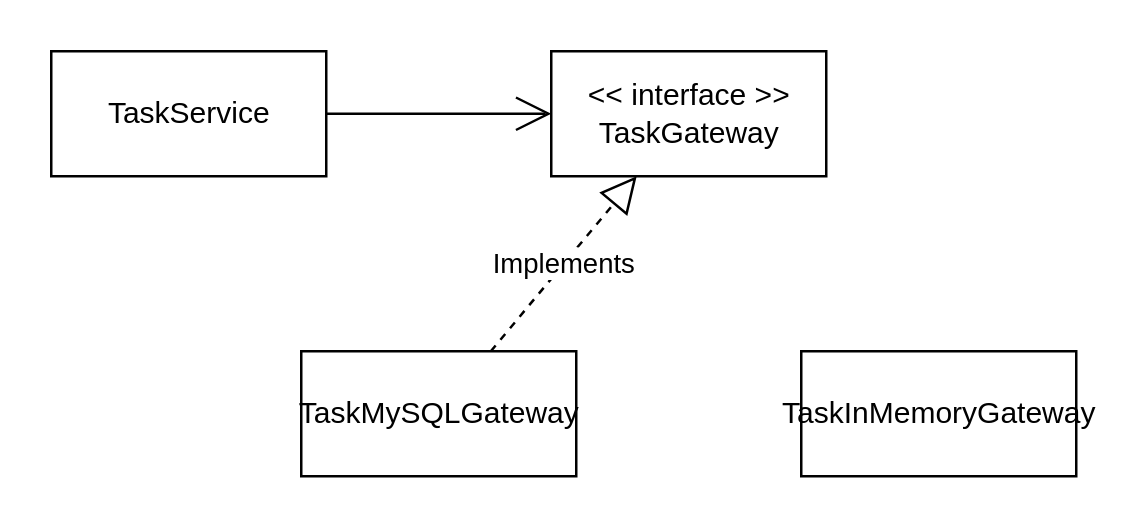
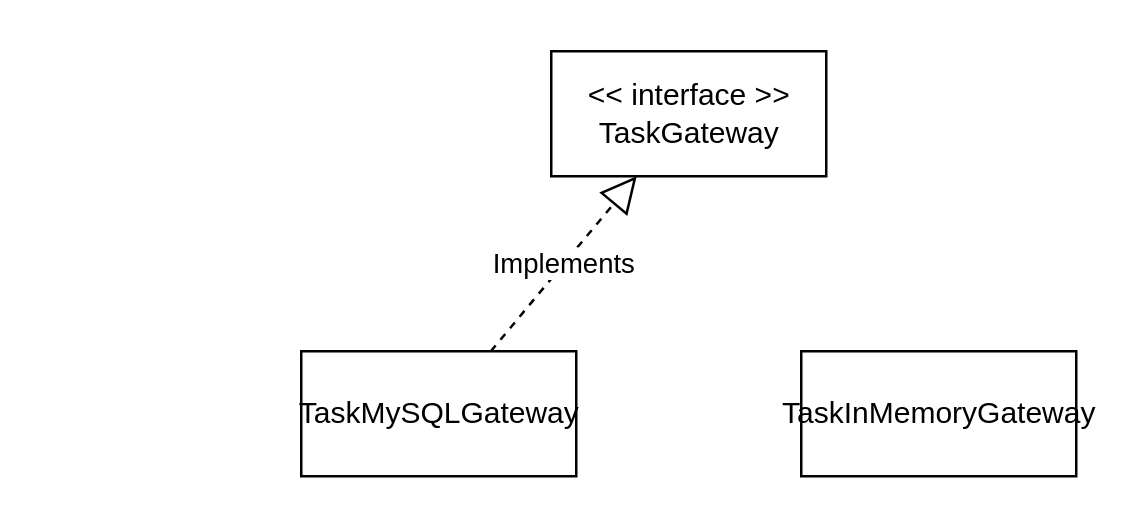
(189, 114) -> none
(435, 114) -> none
